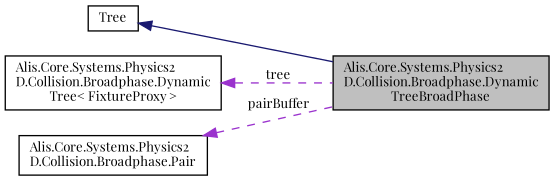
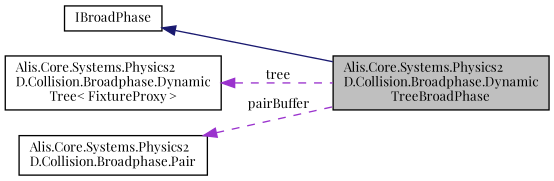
(113, 18) -> (113, 18)
